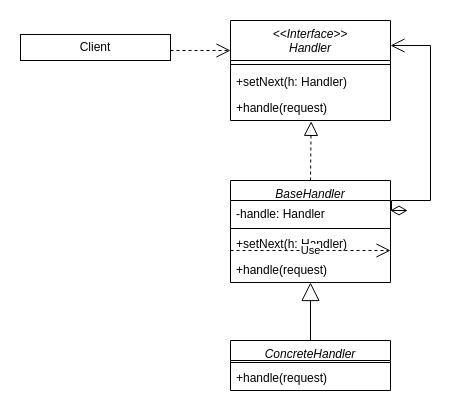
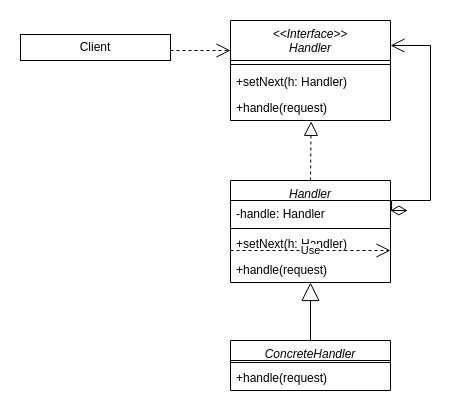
(310, 194) -> (310, 194)
